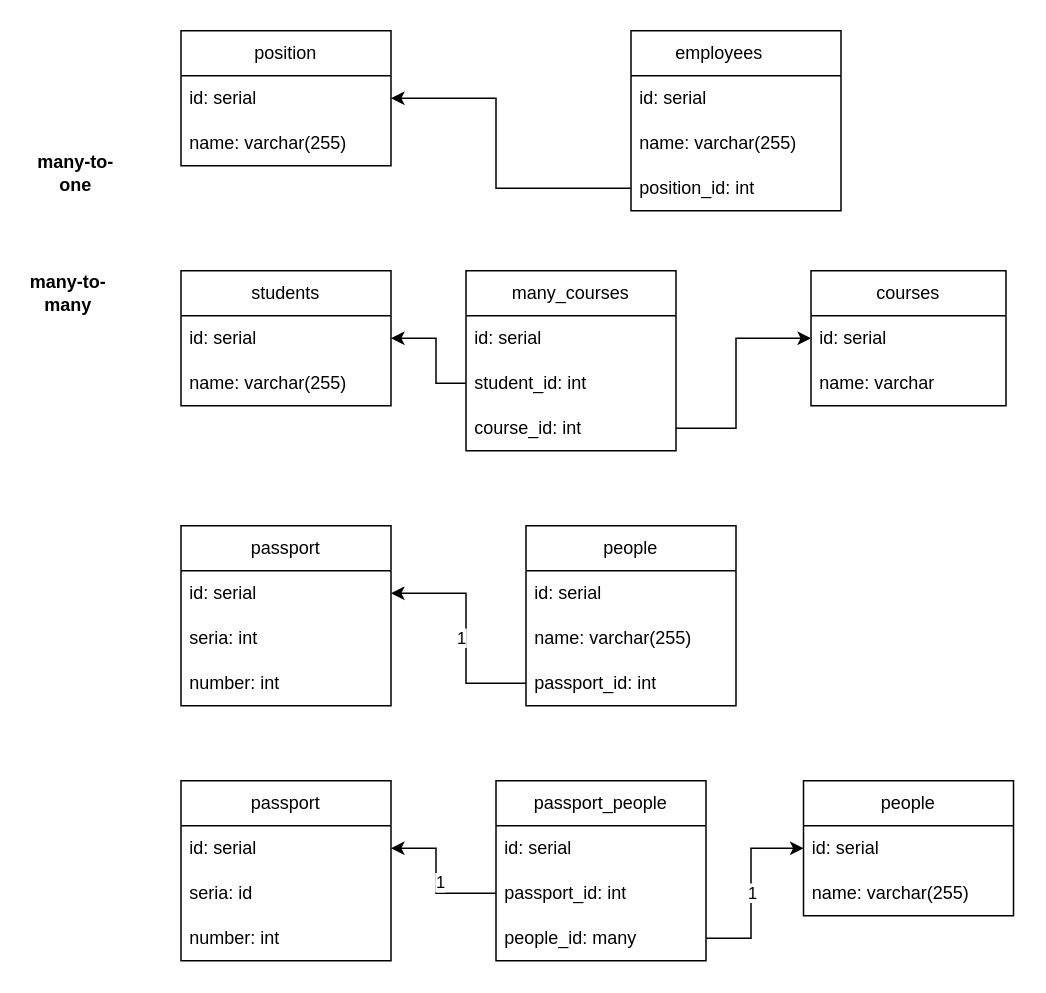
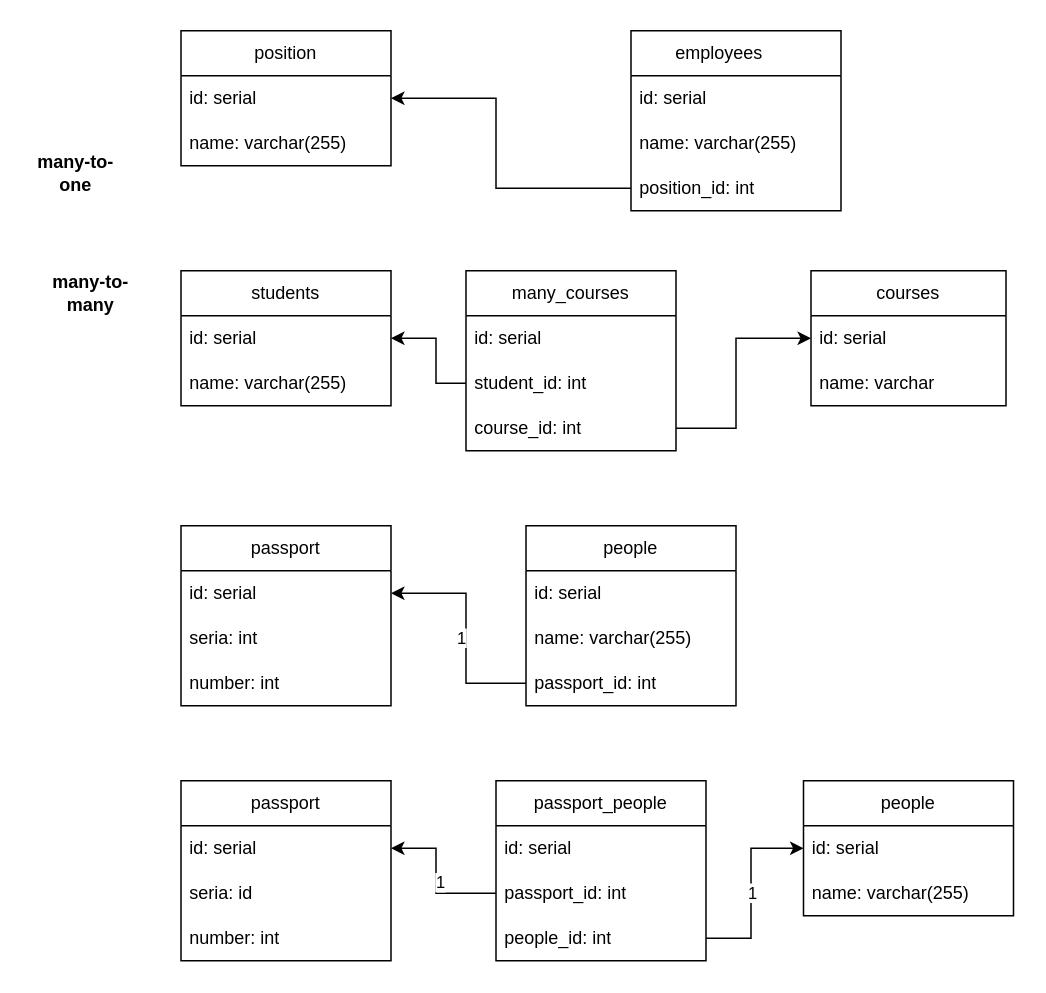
(68, 293) -> (91, 293)
(571, 938) -> (564, 938)
